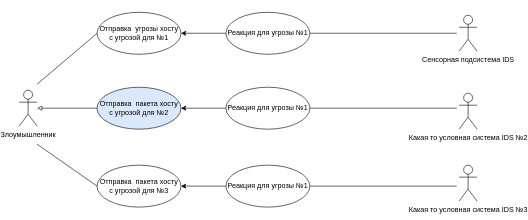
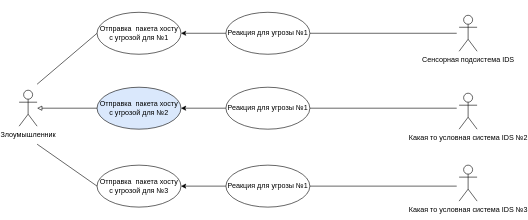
(139, 33) -> (139, 33)
